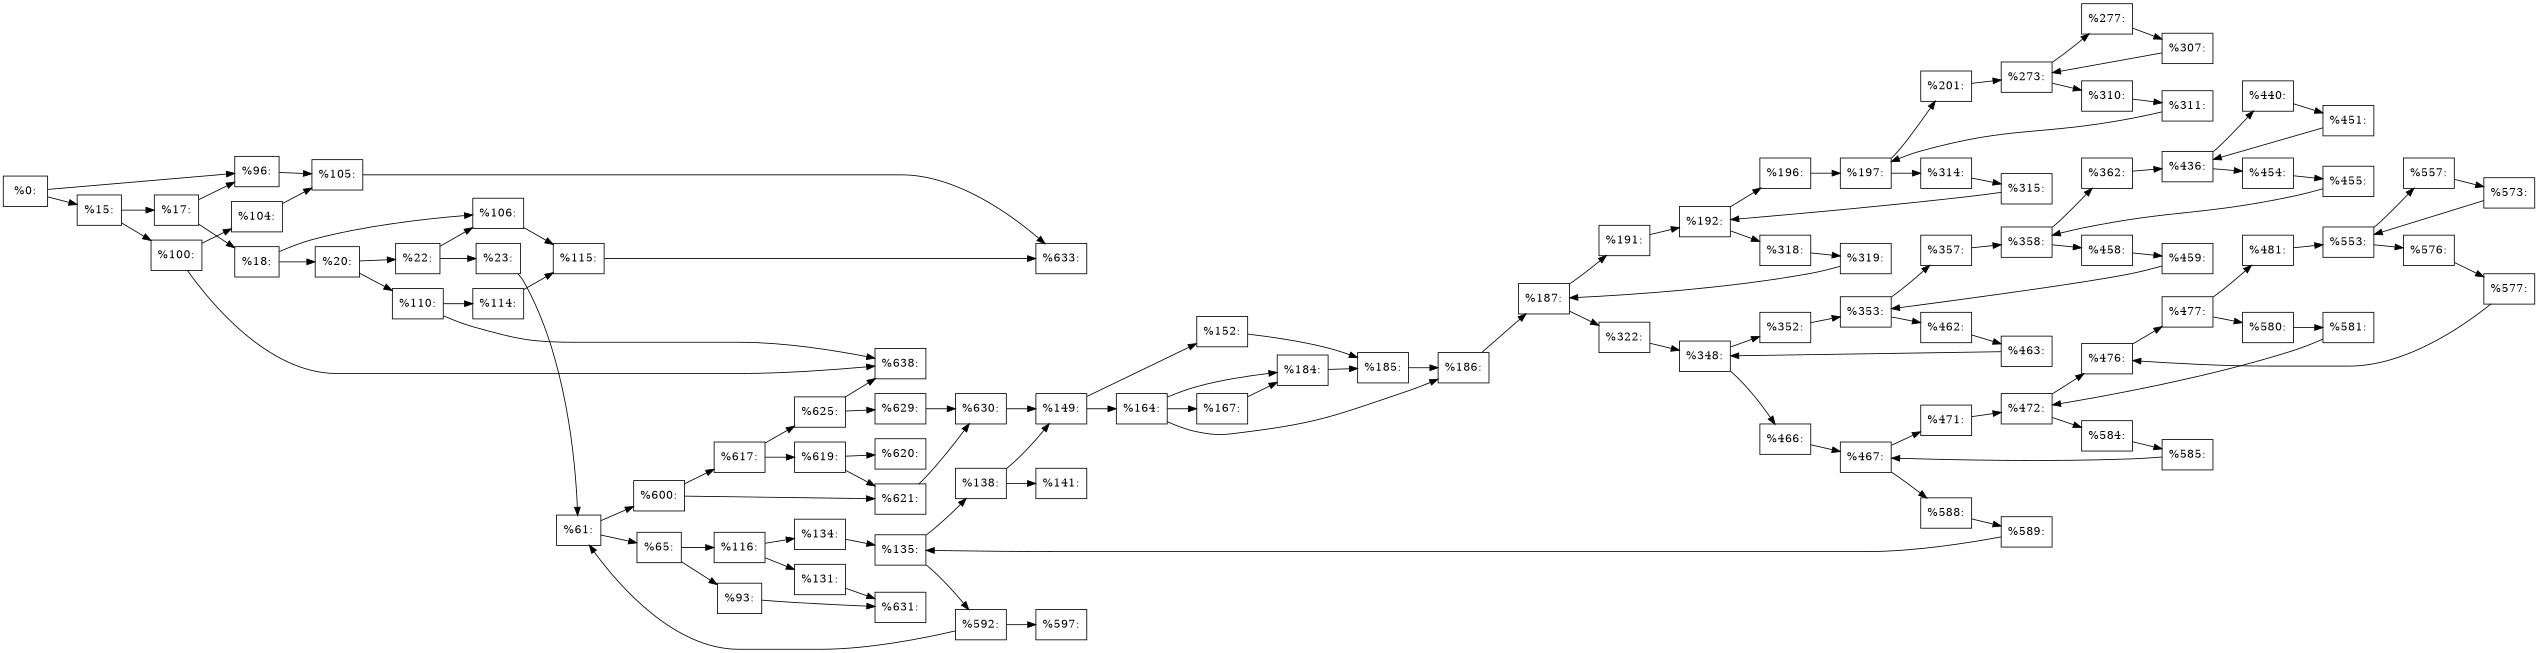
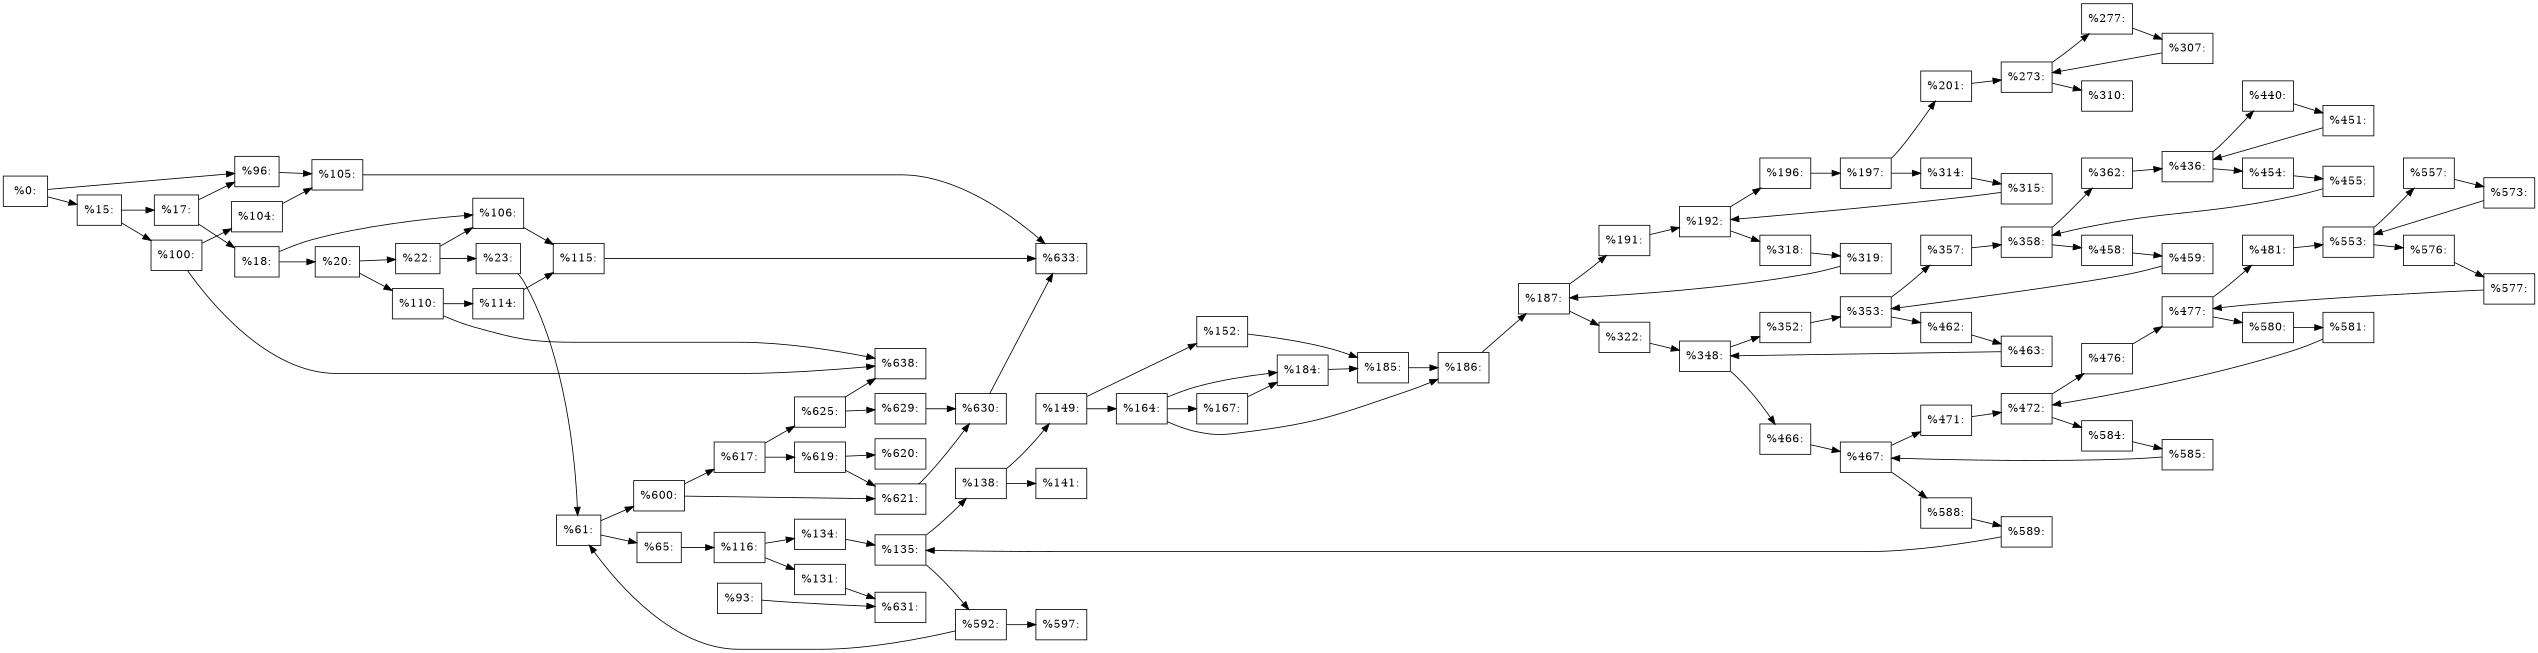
(2188, 106) -> none
(2324, 366) -> (2352, 297)
(1017, 409) -> (1019, 337)
(696, 571) -> none
